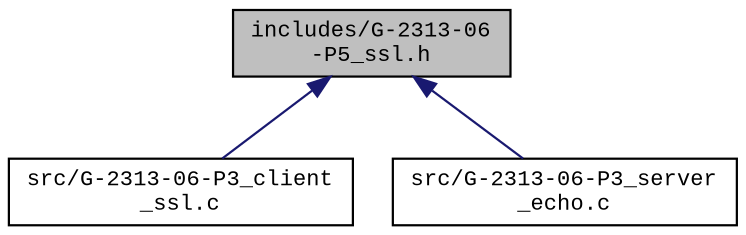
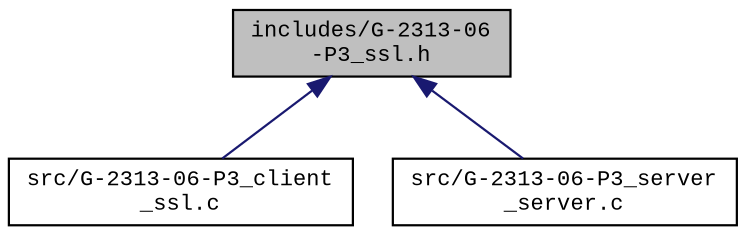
(372, 43) -> (372, 43)
(565, 192) -> (565, 192)
